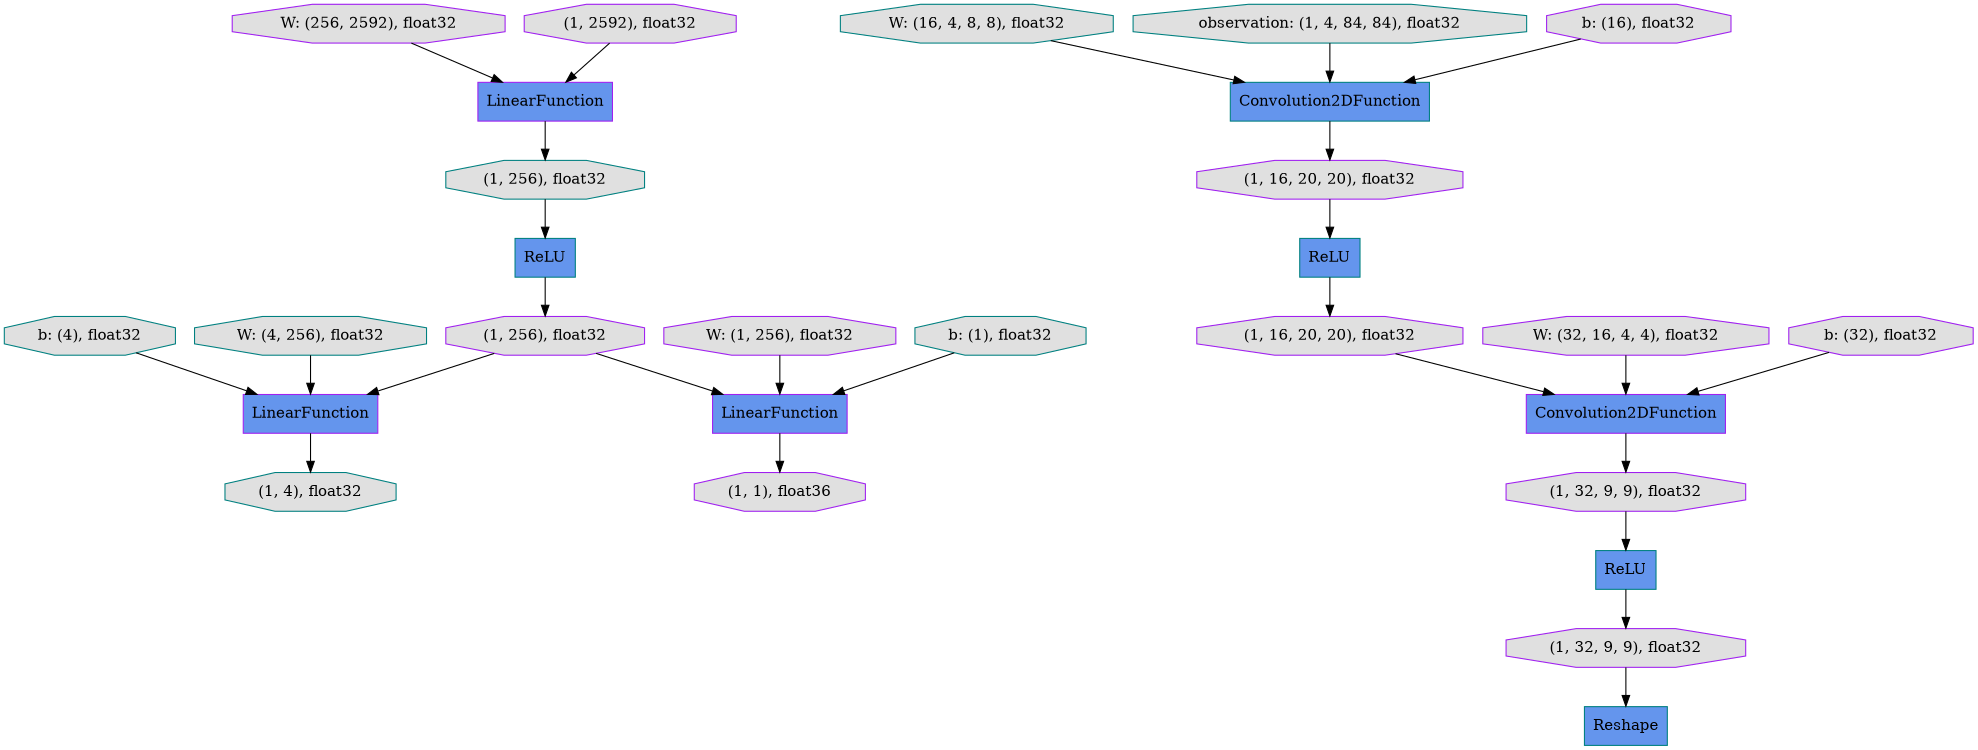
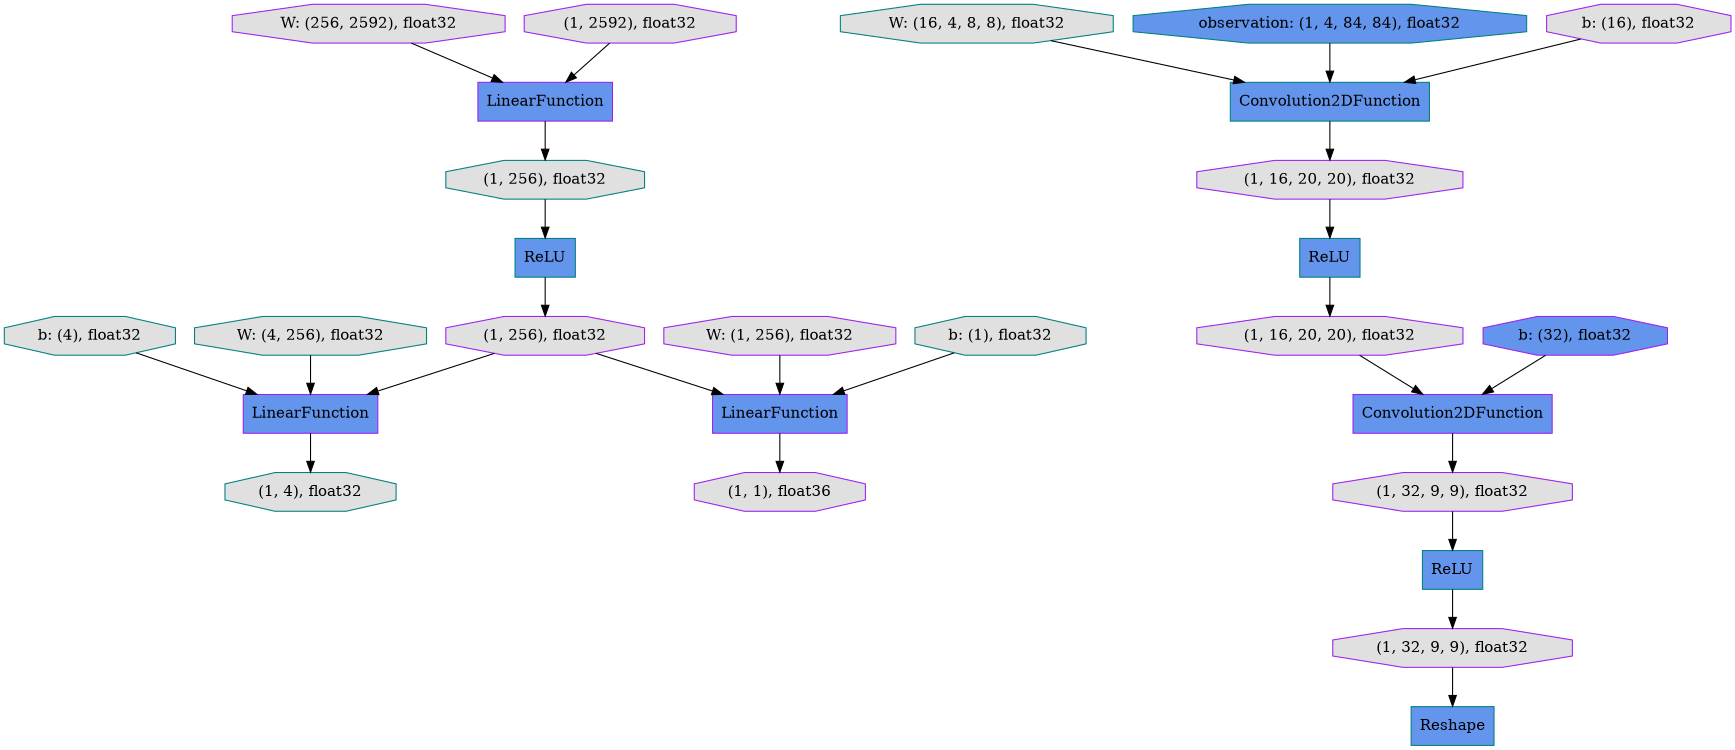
(1330, 24) -> (1330, 24)
(1626, 336) -> none
(1881, 336) -> (1575, 336)
